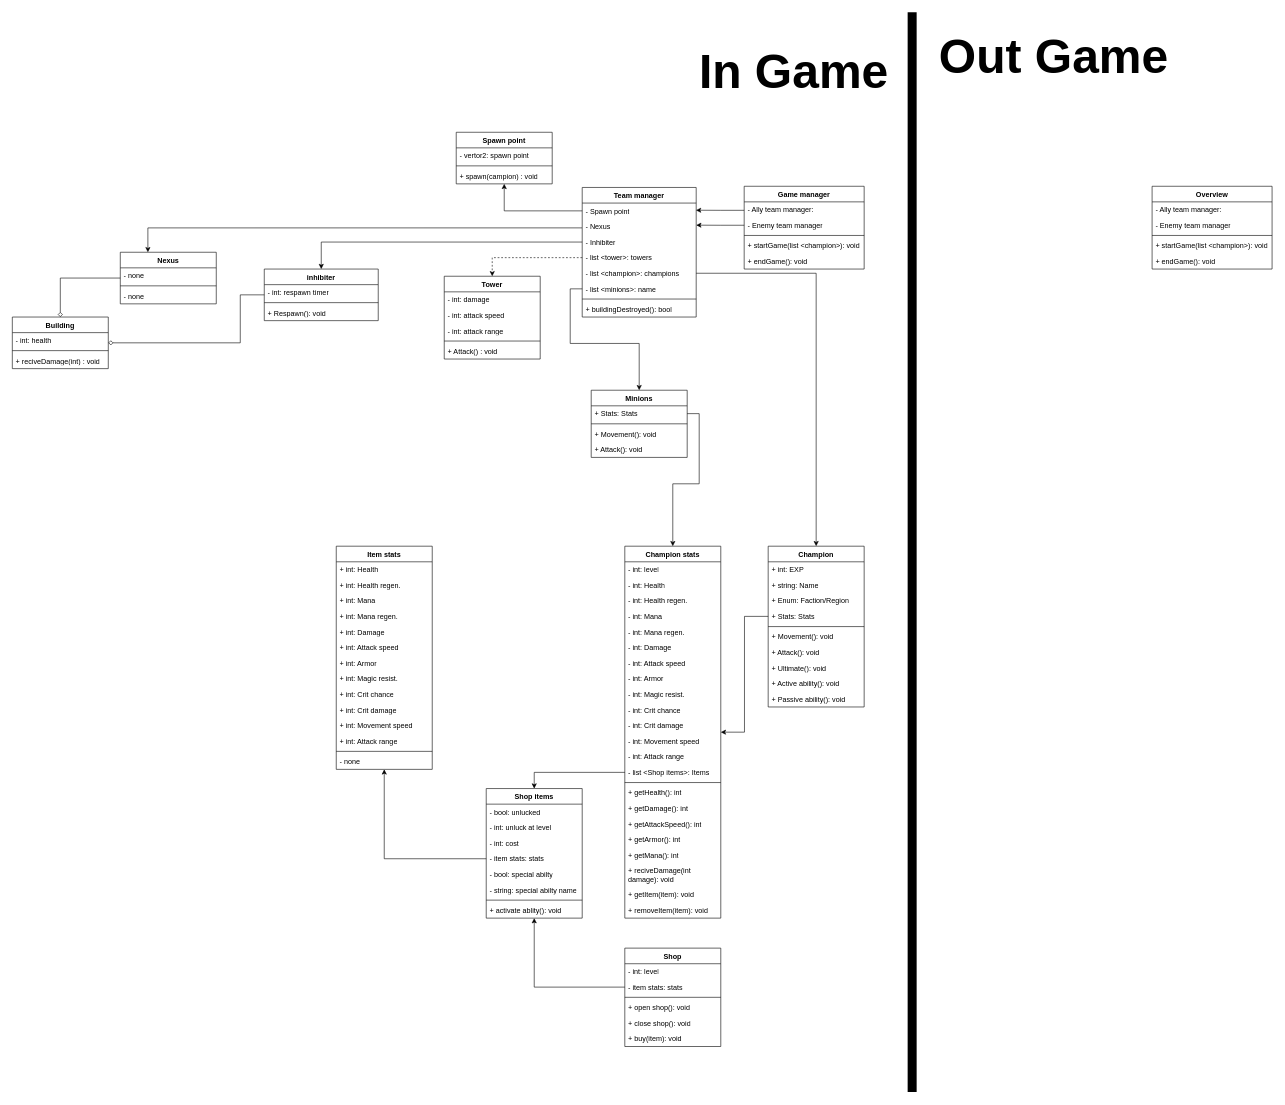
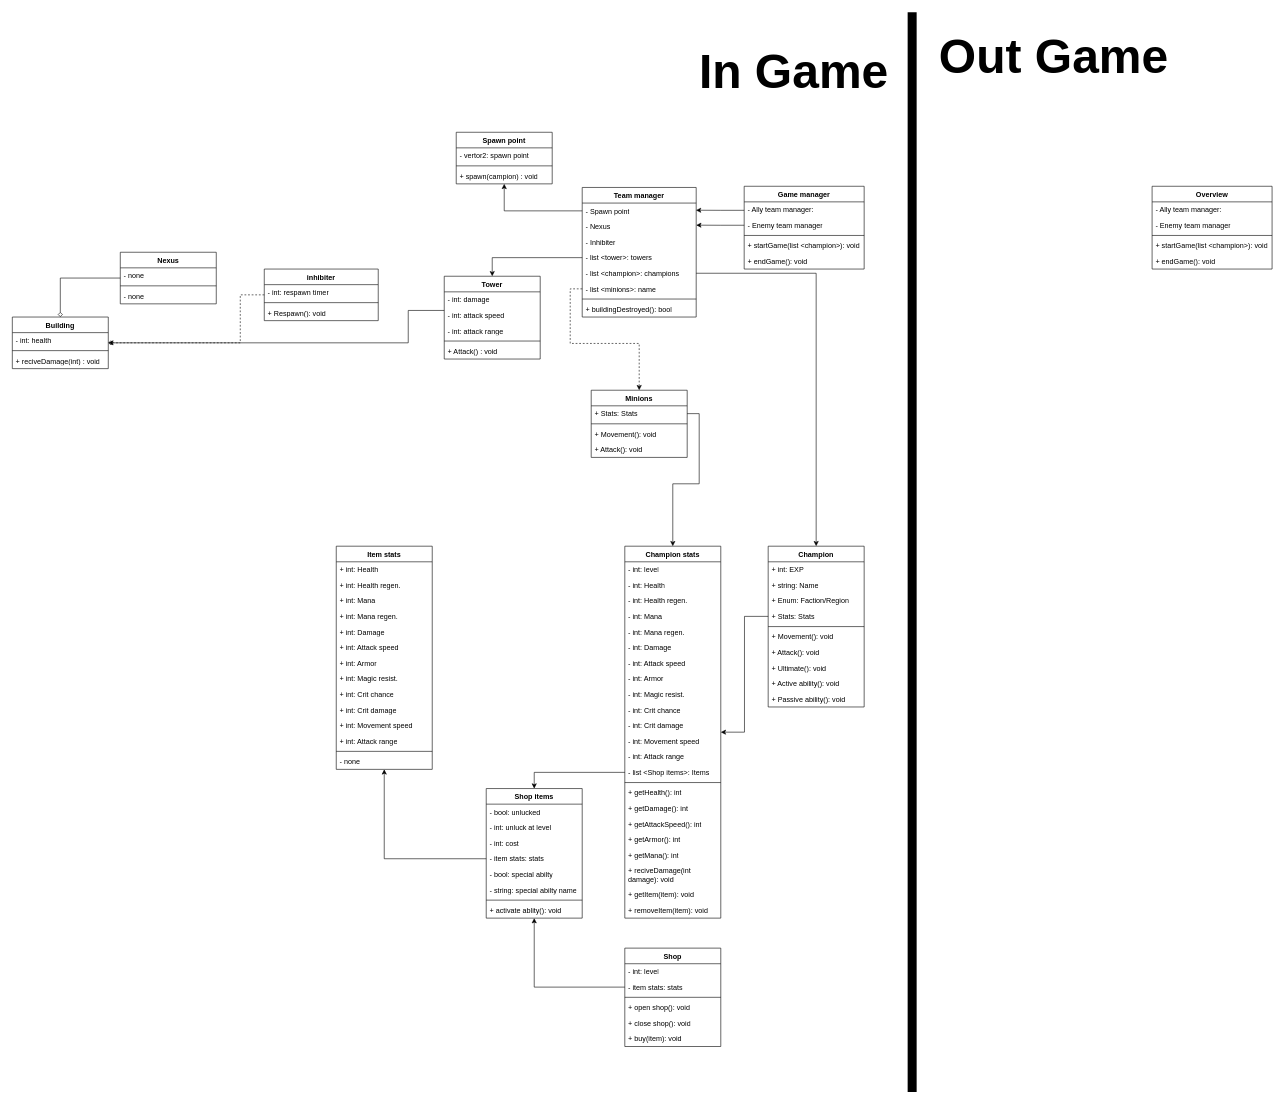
(321, 242) -> none
(148, 246) -> none
(529, 258) -> (529, 258)
(240, 306) -> (240, 306)
none -> (358, 343)
(593, 344) -> (593, 344)
